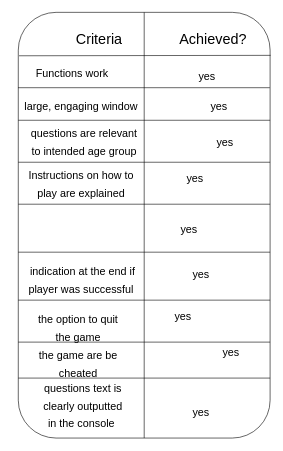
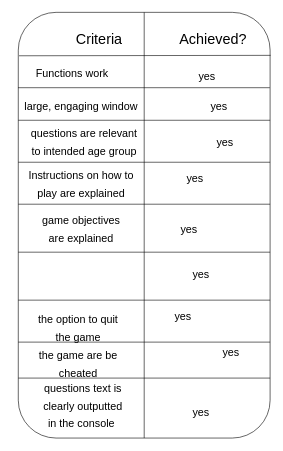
none -> (81, 228)
(83, 279) -> none
